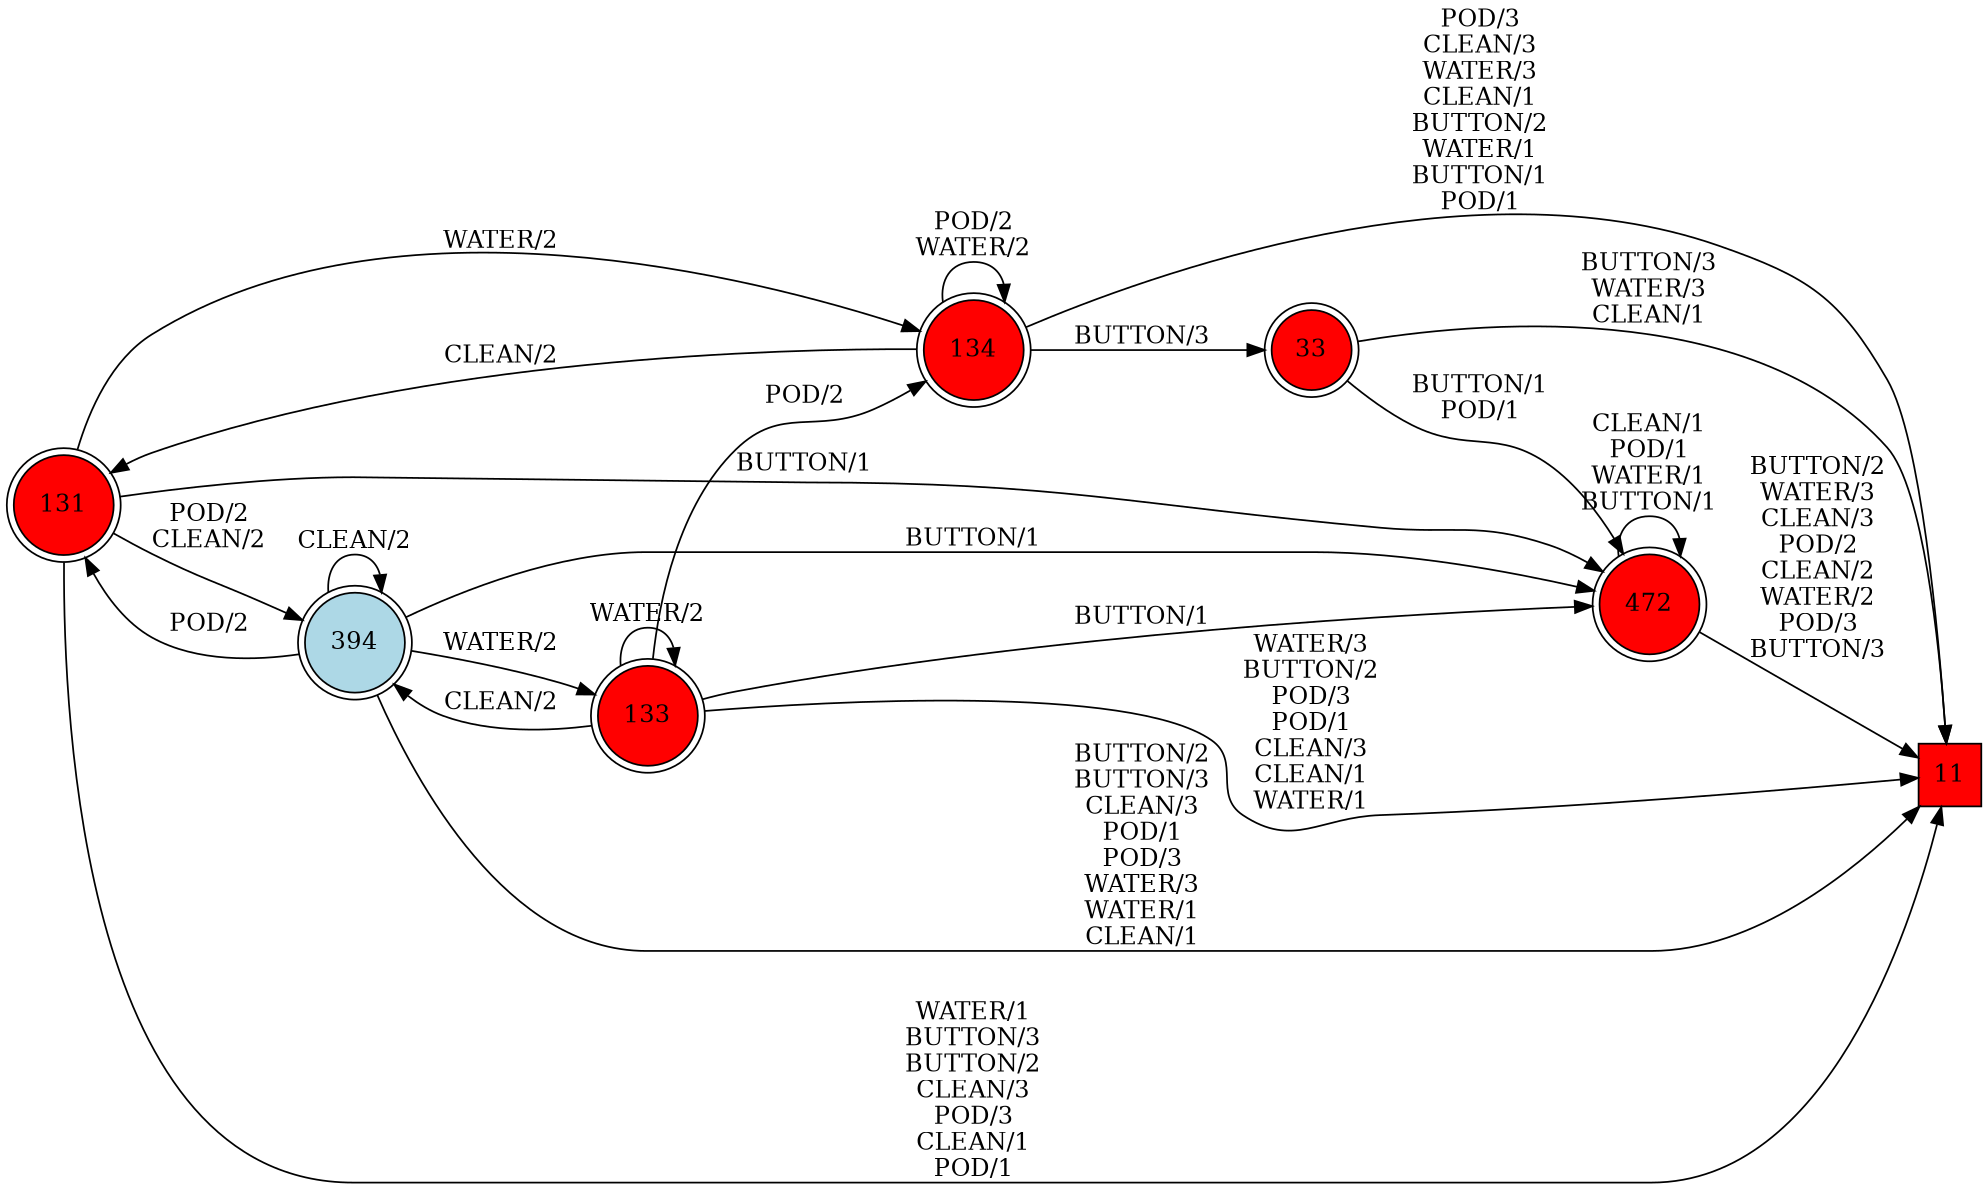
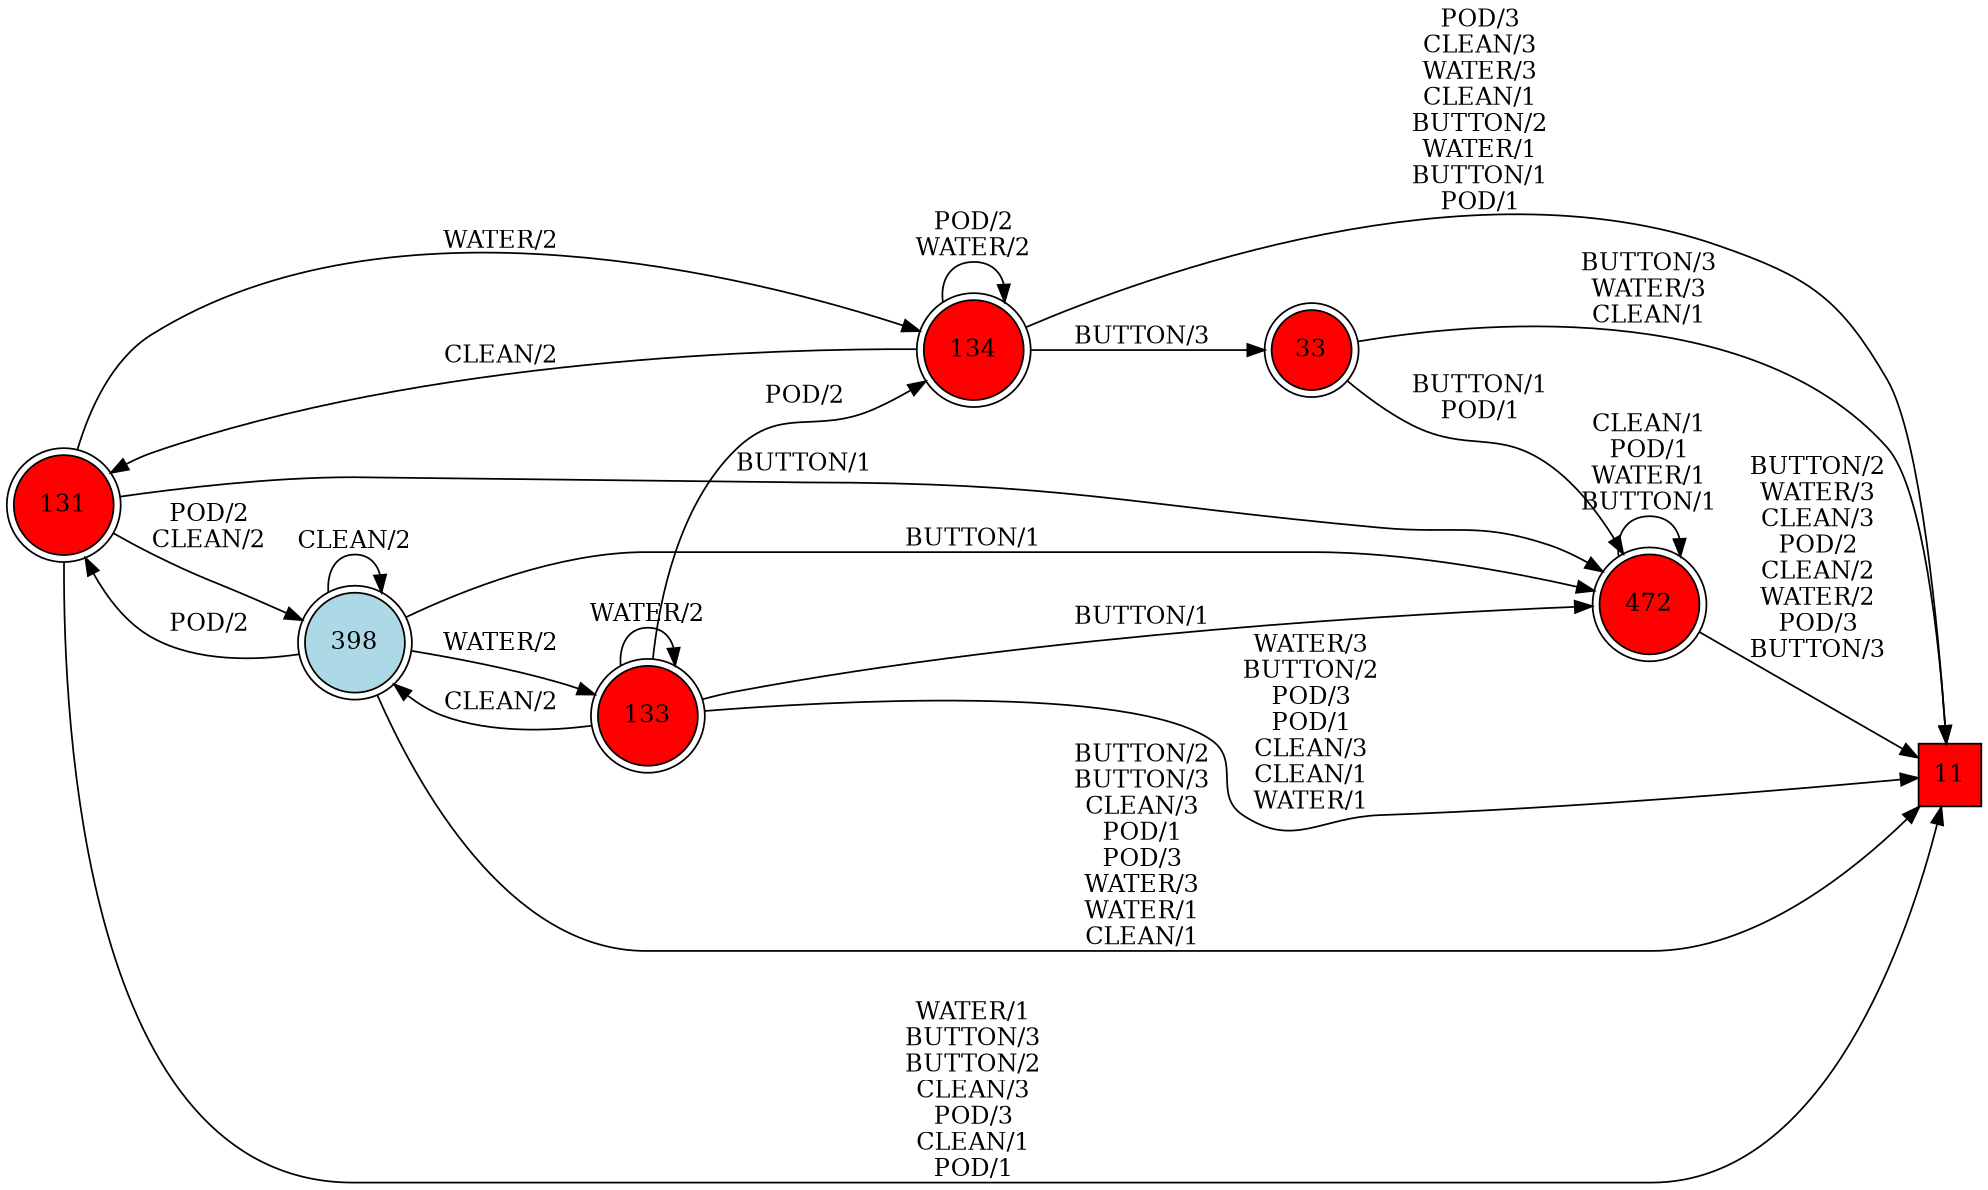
(355, 643) -> (355, 643)
